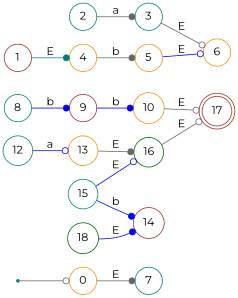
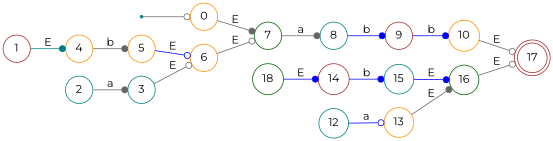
none -> (298, 36)
none -> (233, 48)
(113, 175) -> (428, 79)
(113, 208) -> (363, 79)
(149, 281) -> (268, 36)
